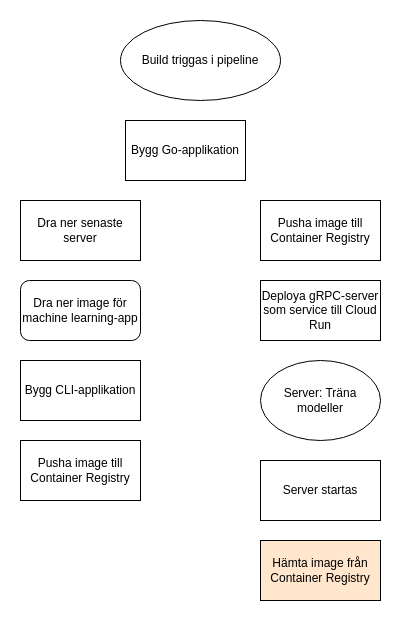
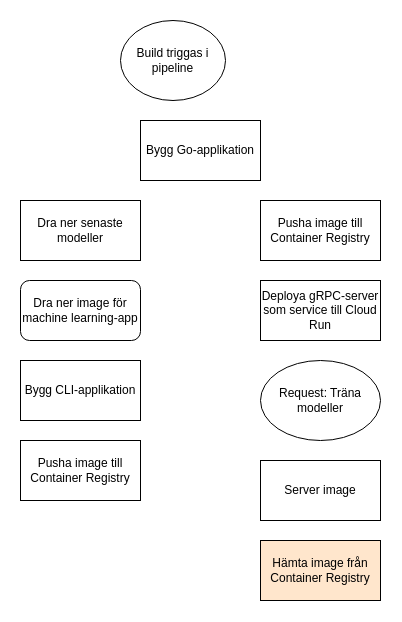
(201, 61) -> (173, 61)
(186, 151) -> (201, 151)
(81, 231) -> (81, 231)
(321, 401) -> (321, 401)
(321, 491) -> (321, 491)
